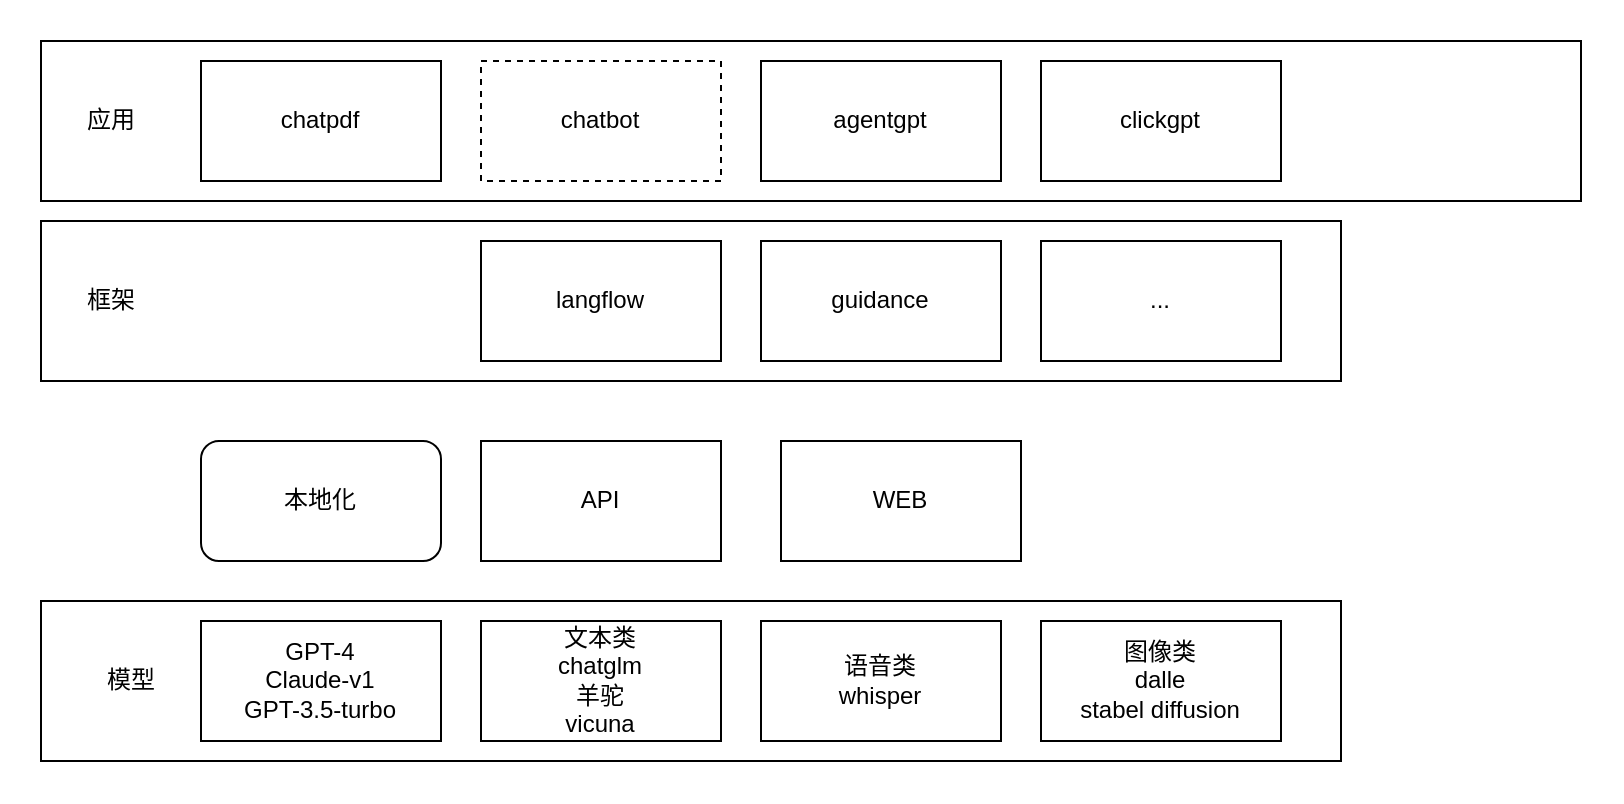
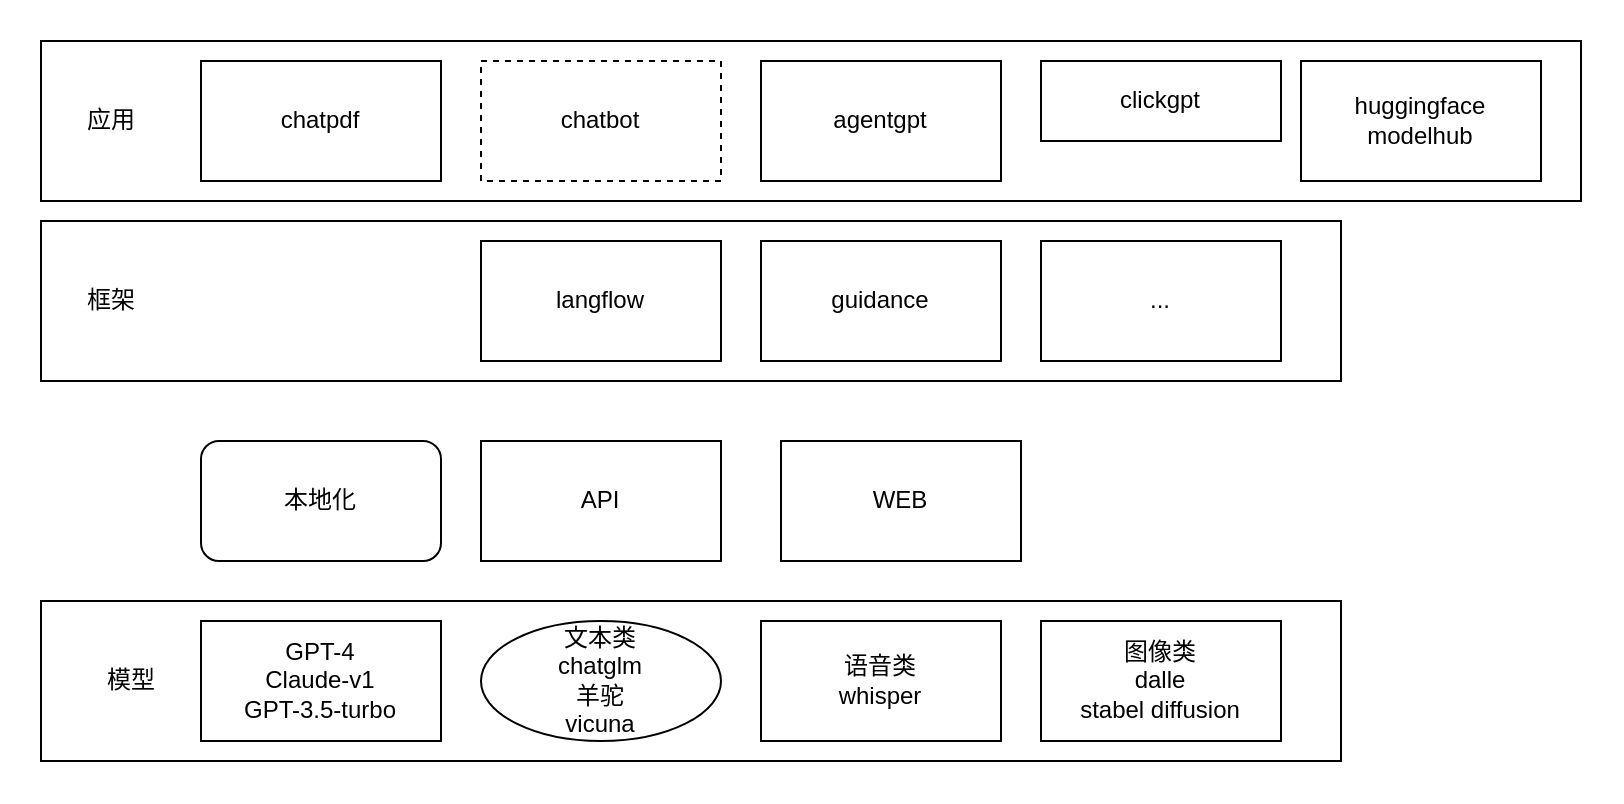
(1161, 121) -> (1161, 101)
none -> (1421, 121)
(601, 681) -> (601, 681)
